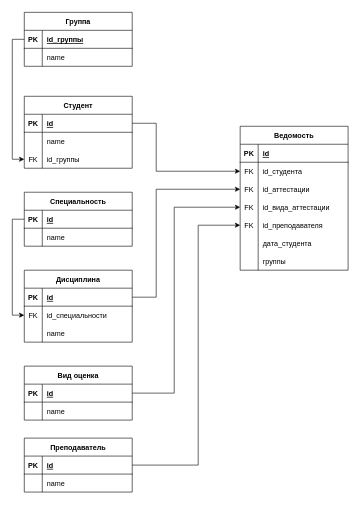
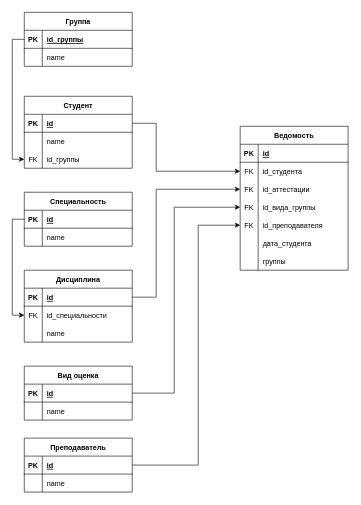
(298, 208) -> (290, 208)
